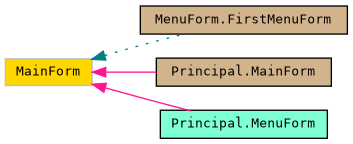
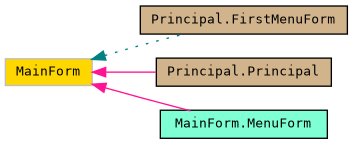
(244, 20) -> (244, 20)
(244, 72) -> (244, 72)
(244, 124) -> (244, 124)
